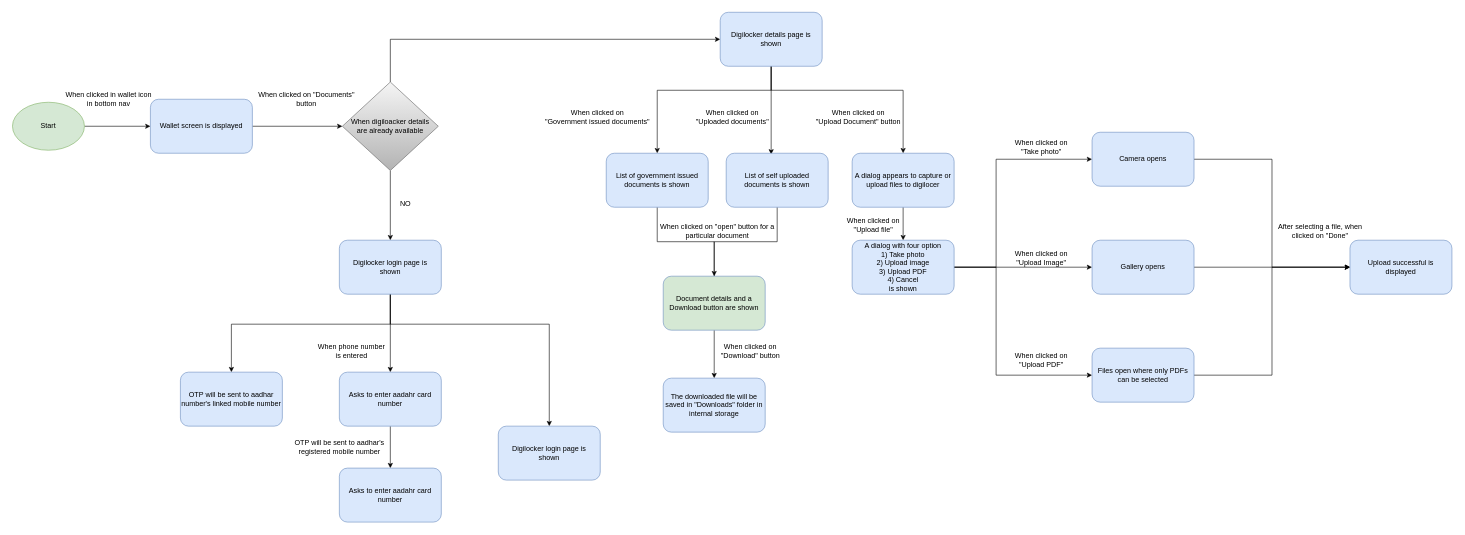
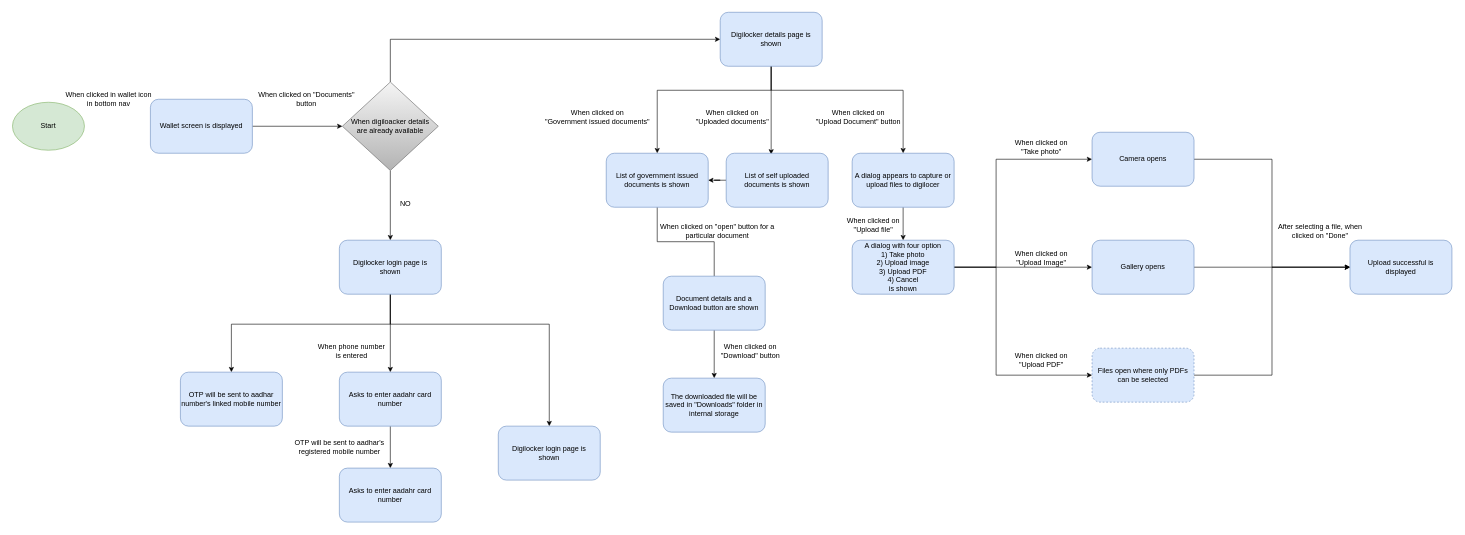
(144, 126) -> none
(764, 242) -> (717, 180)
(714, 303) -> (714, 303)
(1143, 375) -> (1143, 375)
